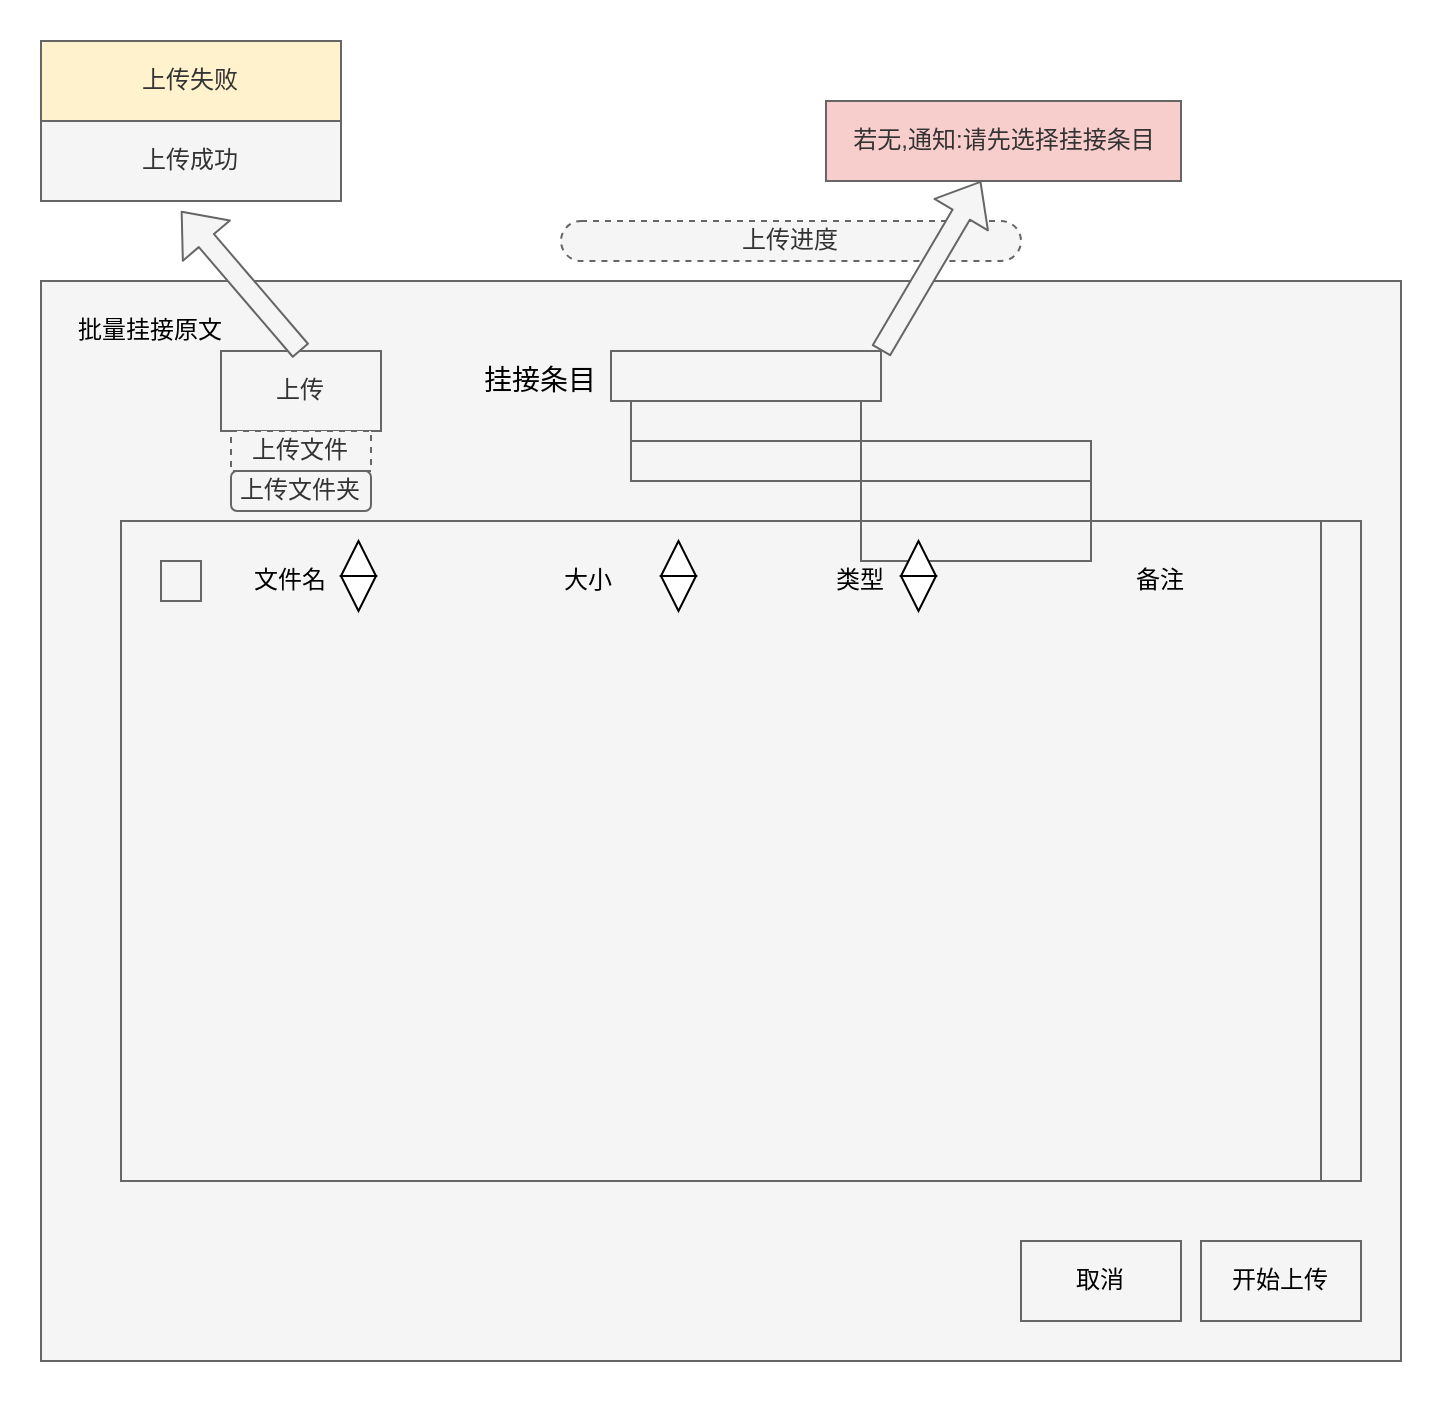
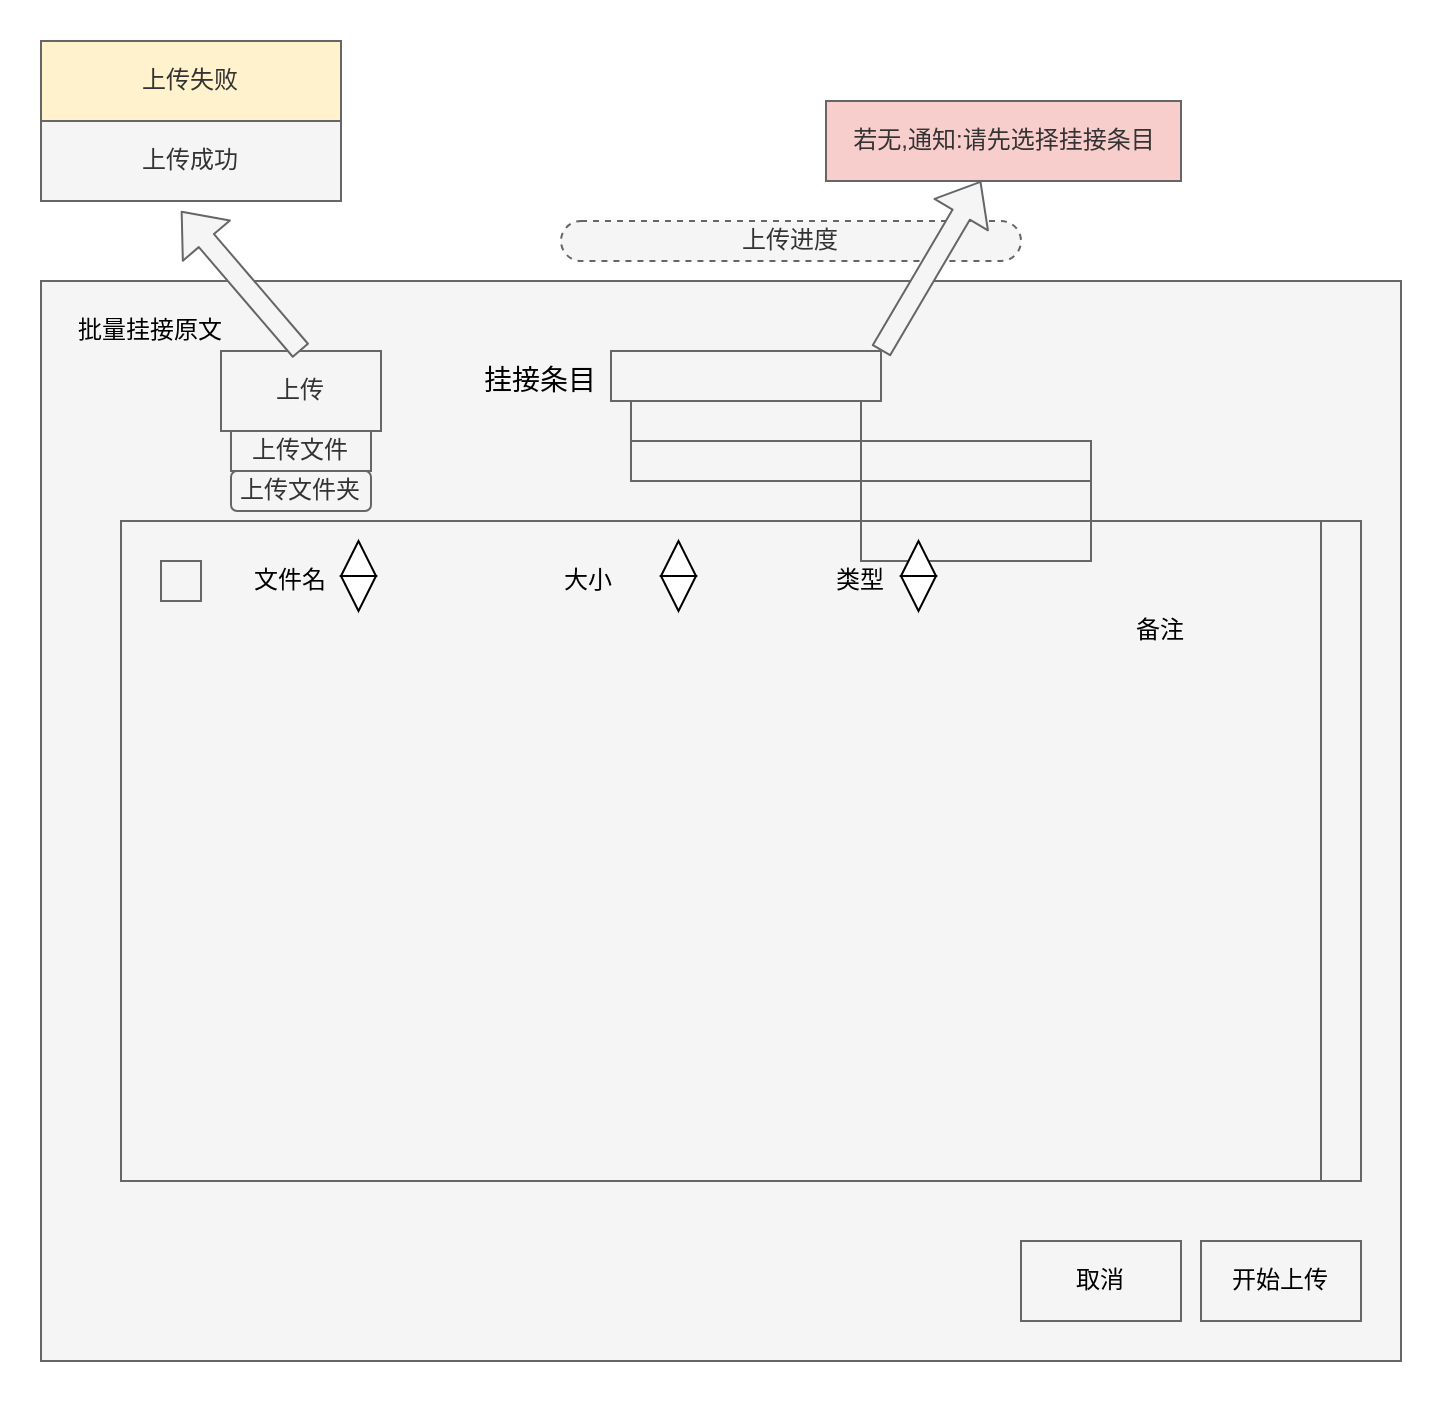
(301, 451) -> (301, 451)
(1161, 581) -> (1161, 631)
